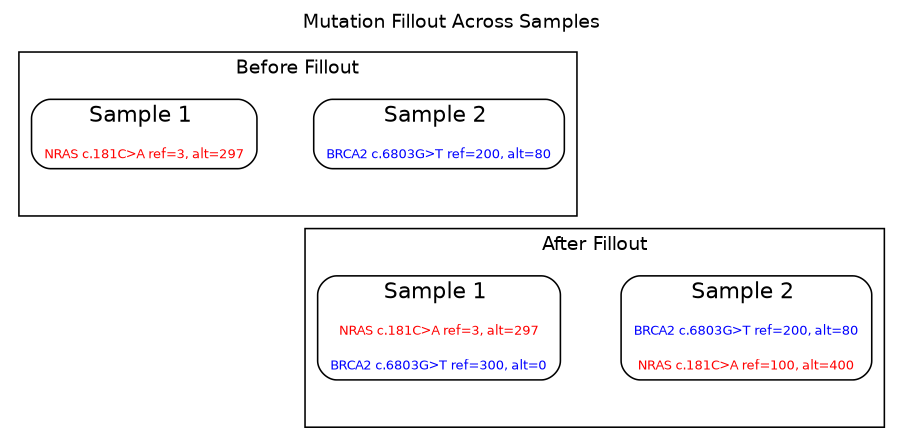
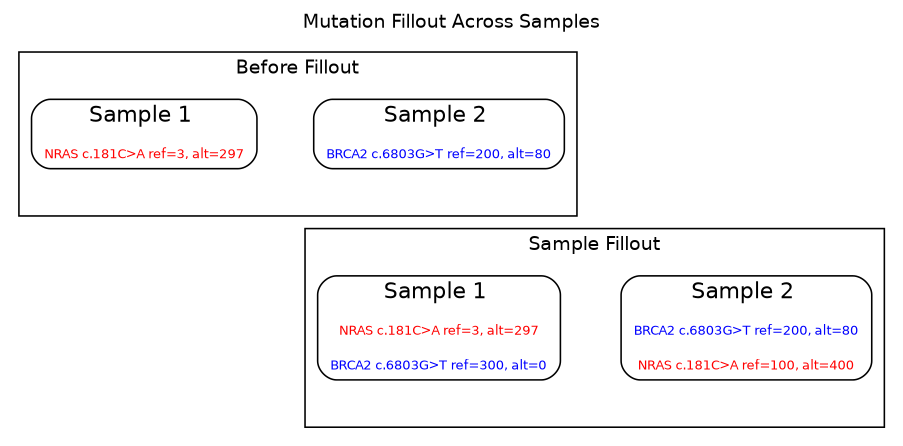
(595, 245) -> (595, 245)
